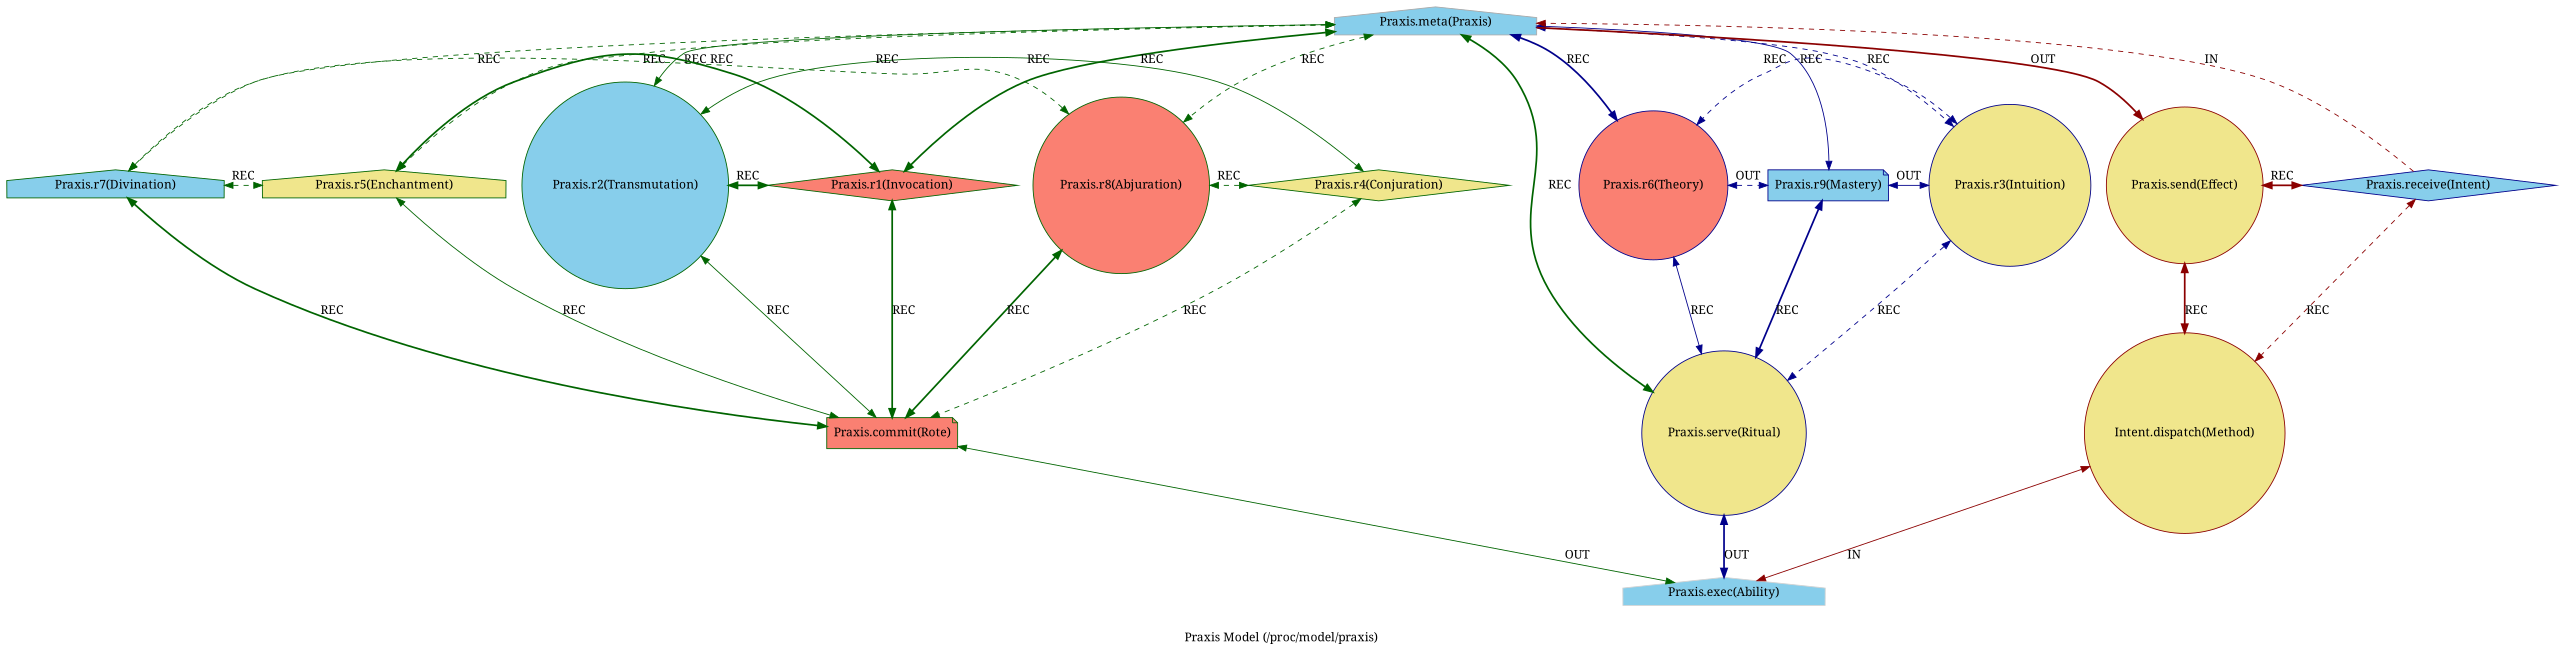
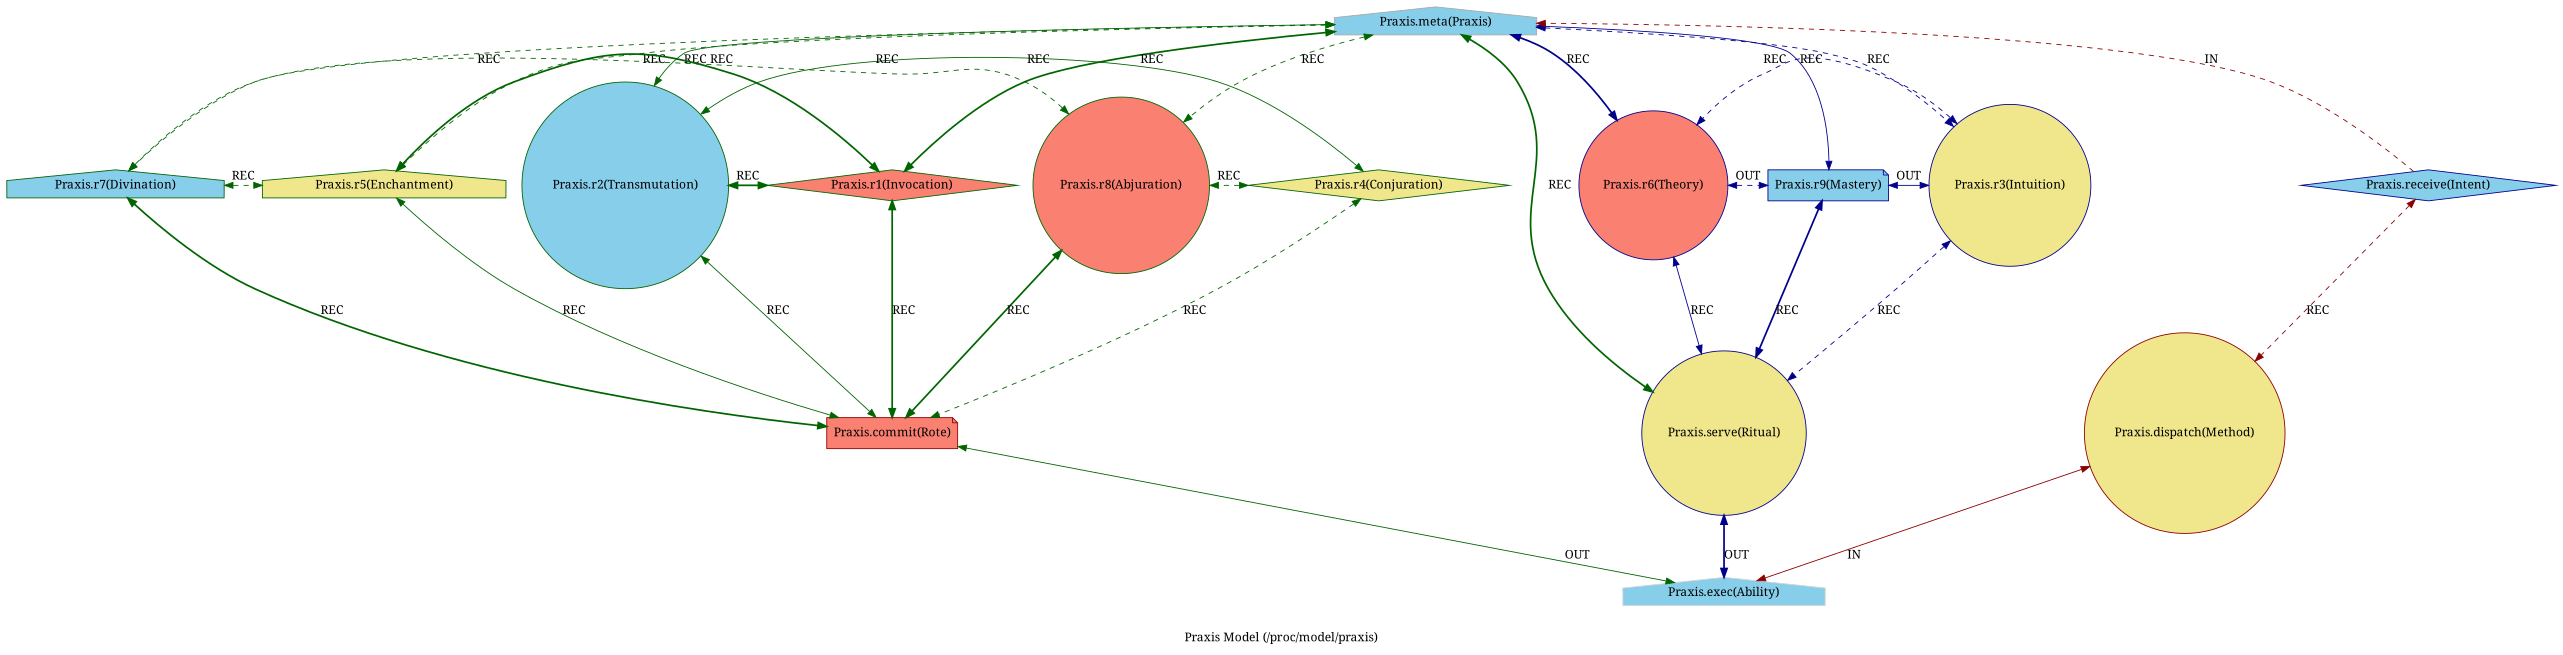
(2185, 185) -> none
(892, 433) -> (892, 433)
(2185, 433) -> (2185, 433)
